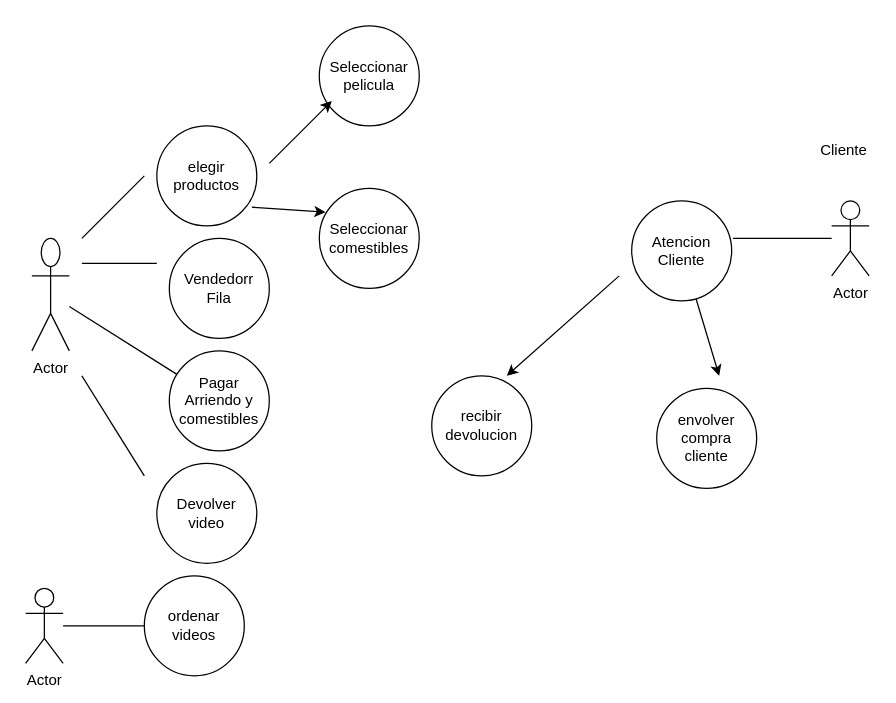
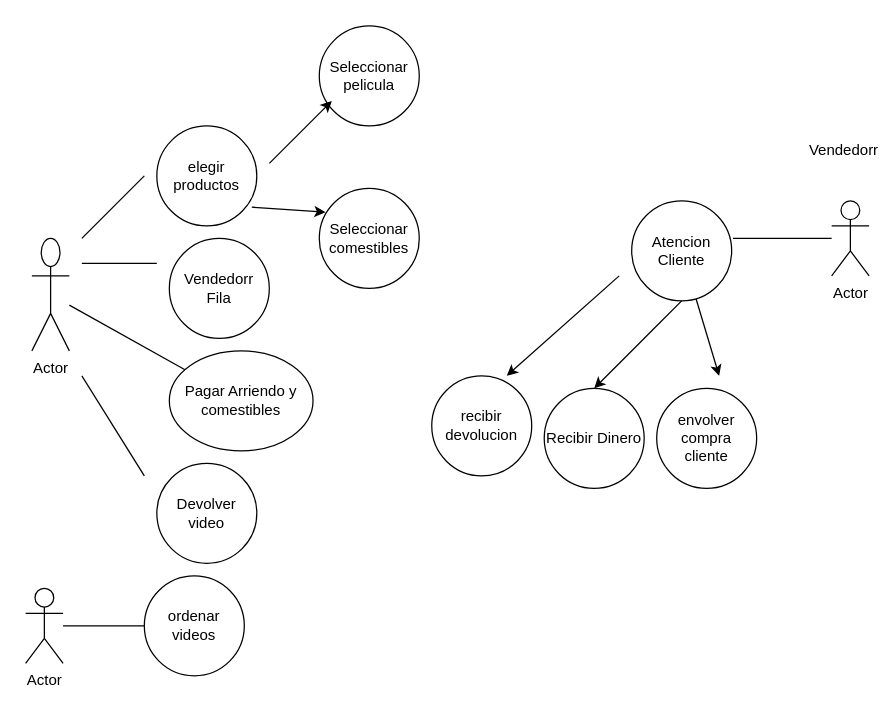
(844, 151) -> (844, 151)
none -> (640, 343)
(219, 401) -> (241, 401)
none -> (594, 438)
